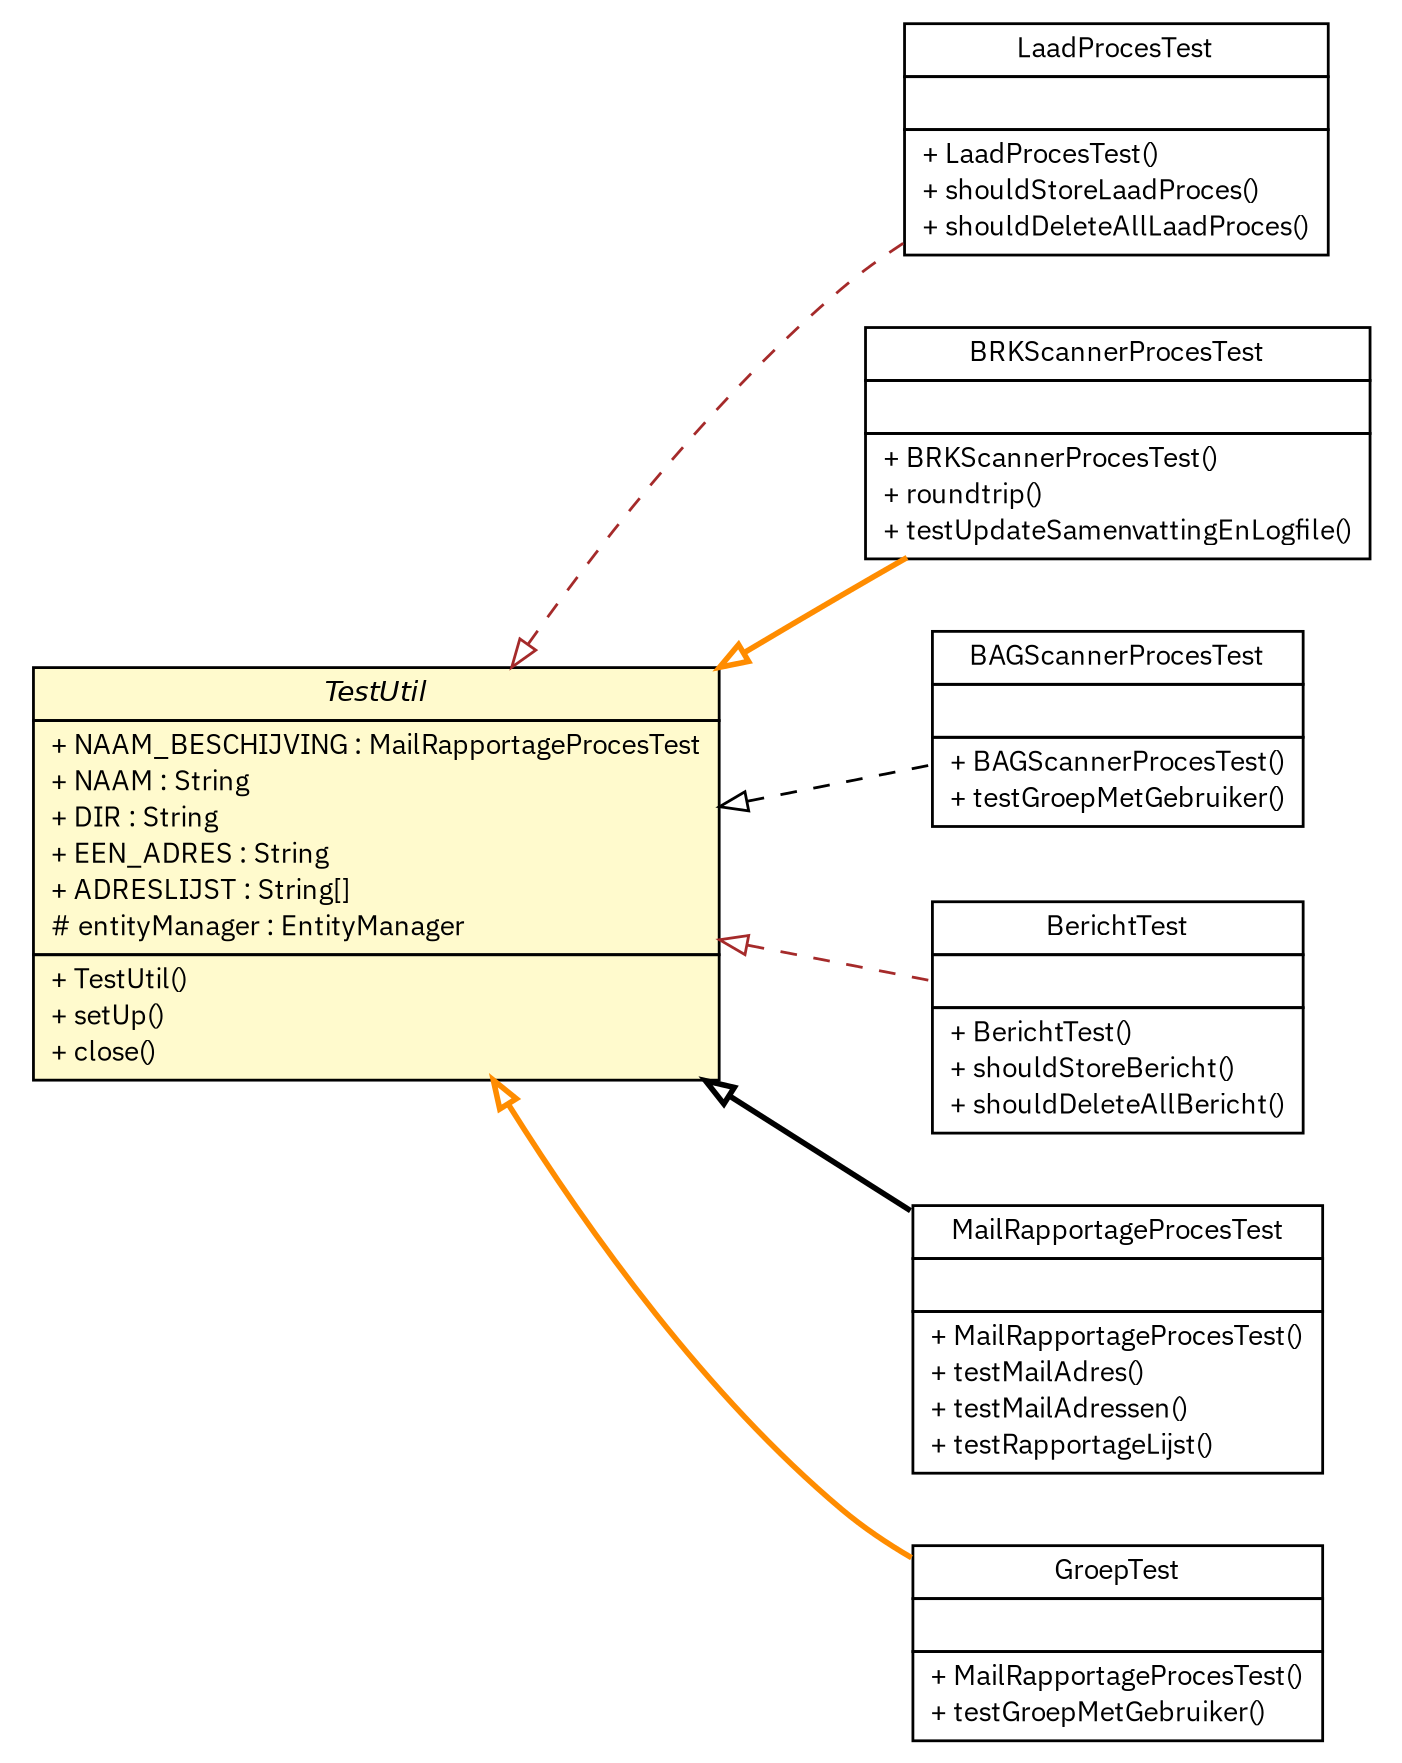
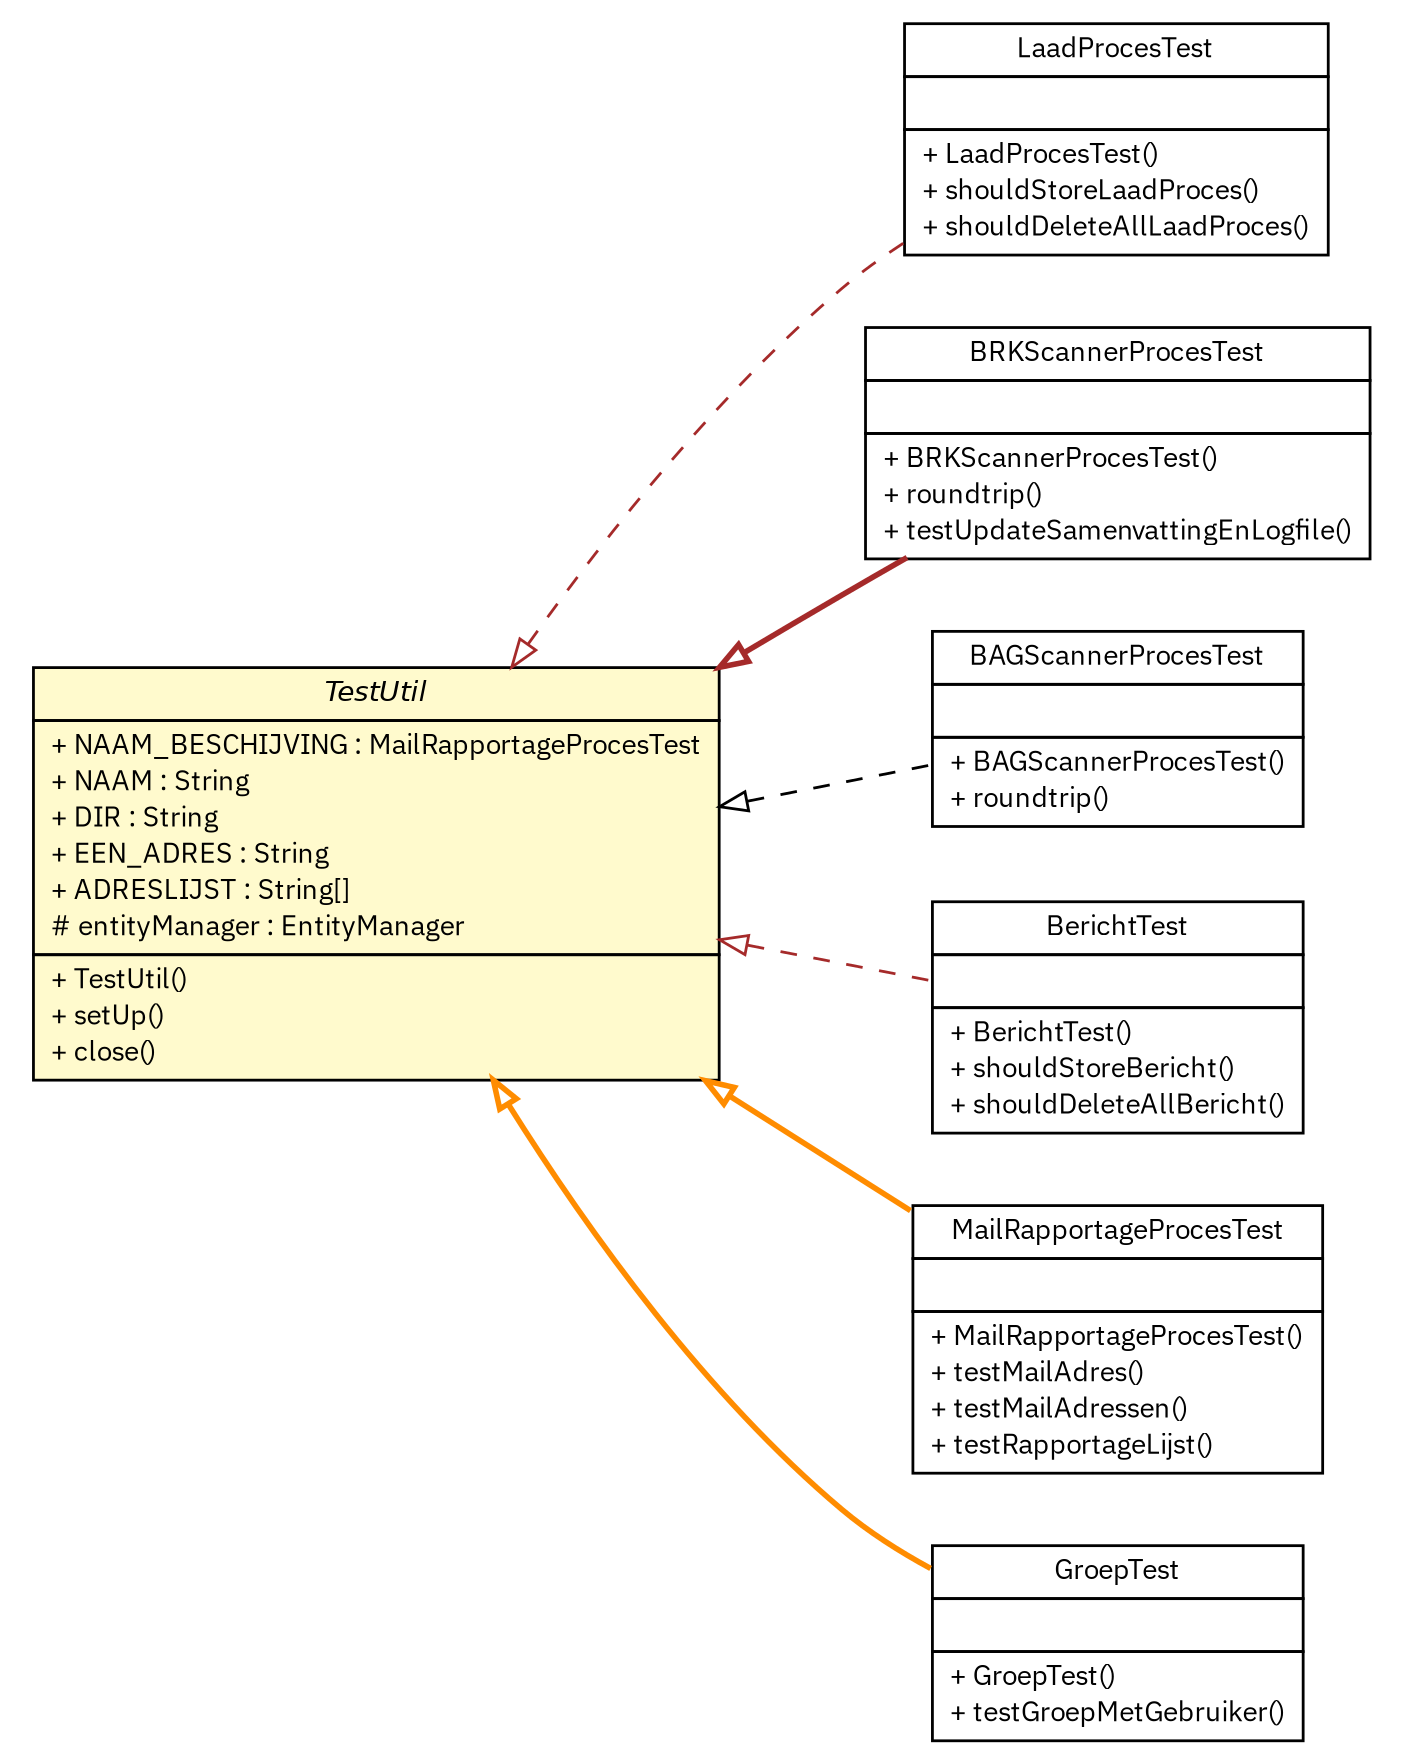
(825, 605) -> (825, 605)
(1118, 799) -> (1030, 799)
(820, 1153) -> (820, 1153)
(1118, 1677) -> (1033, 1677)
